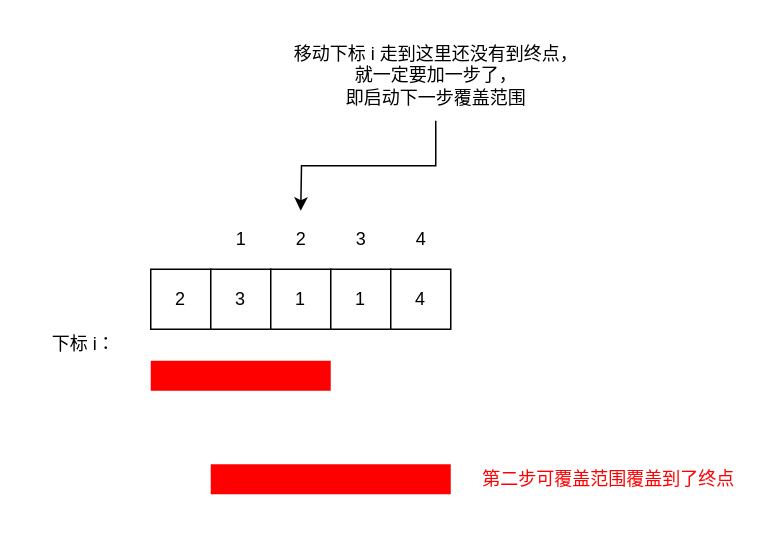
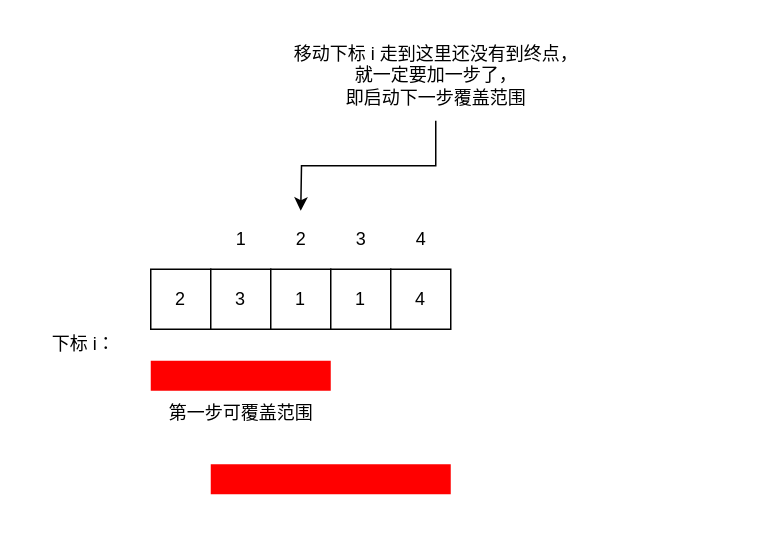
none -> (241, 413)
(608, 479) -> none
